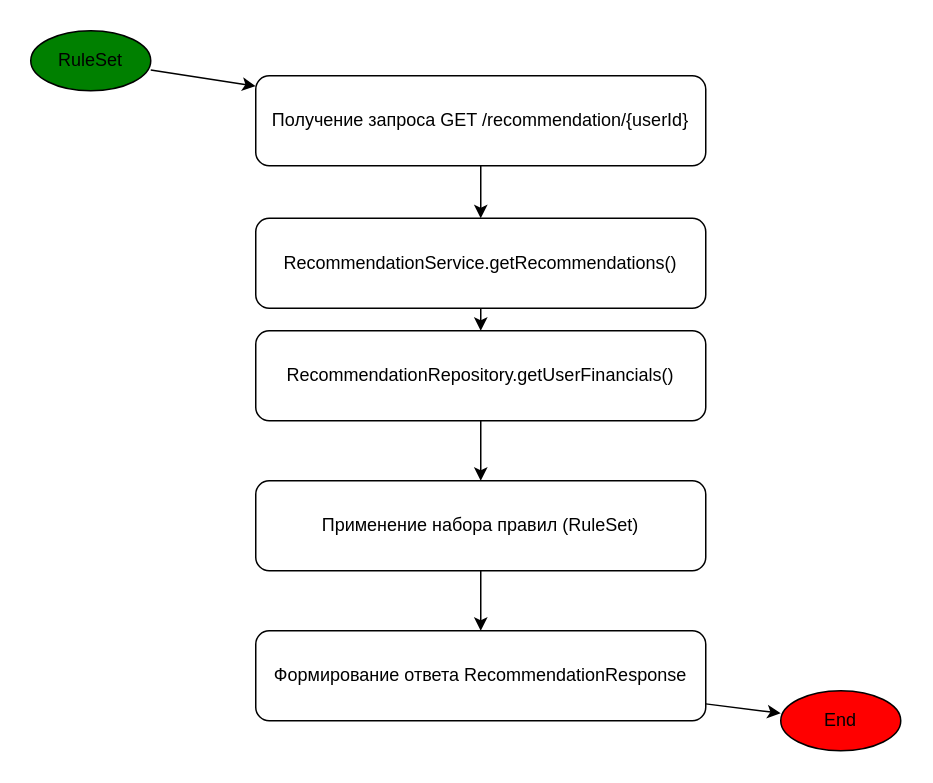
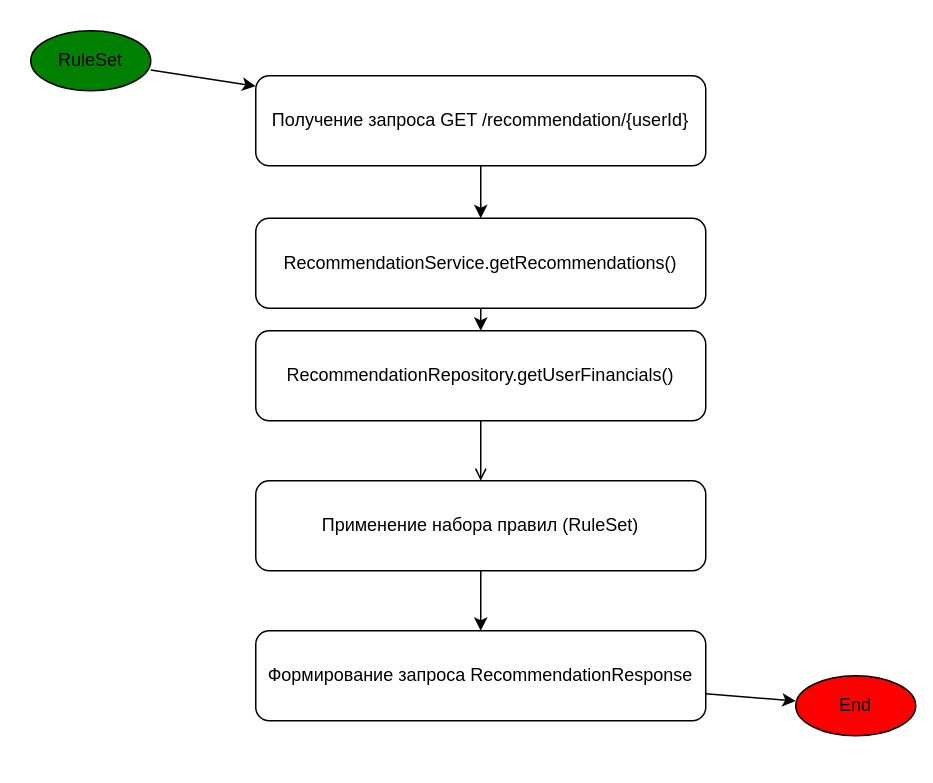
(481, 469) -> (481, 471)
(481, 676) -> (481, 676)
(841, 721) -> (856, 706)
